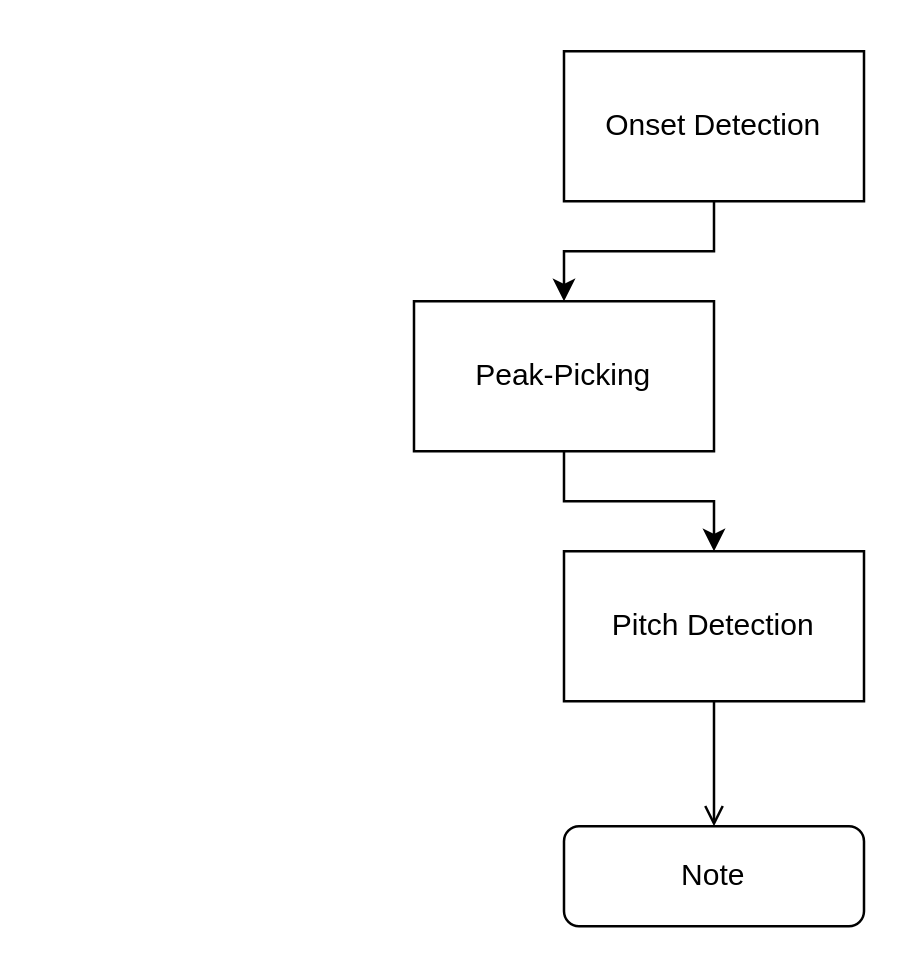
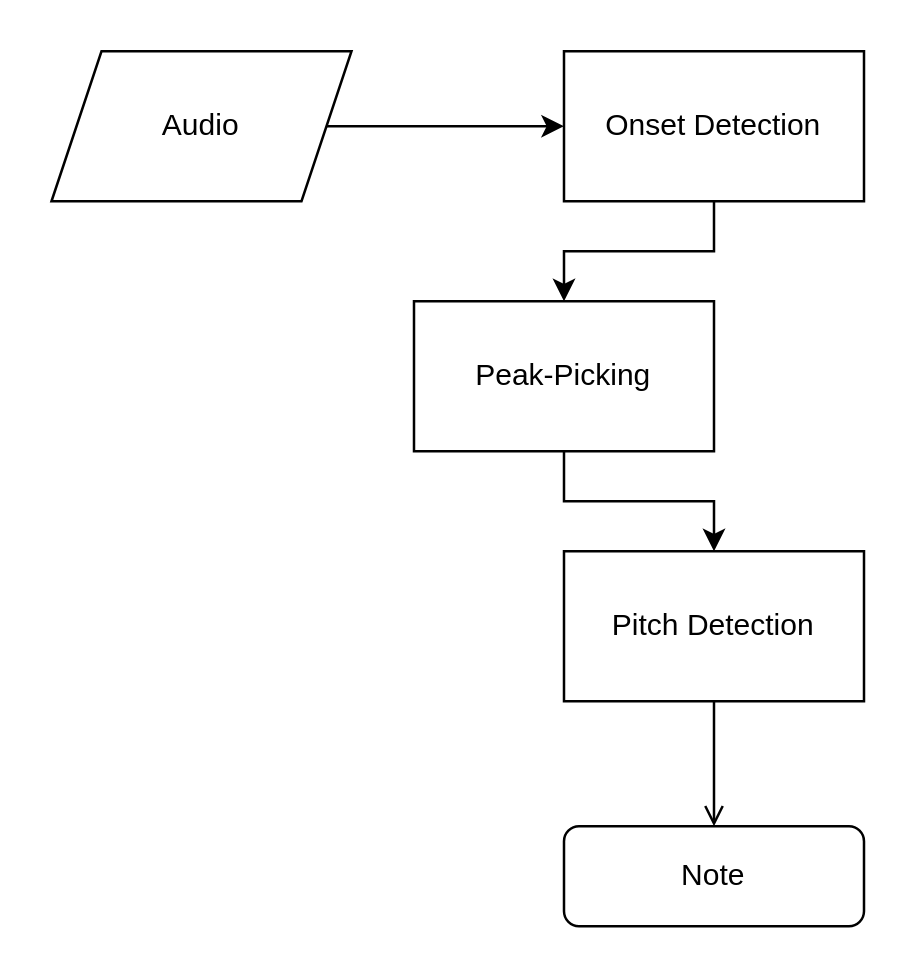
none -> (201, 126)
none -> (437, 126)
